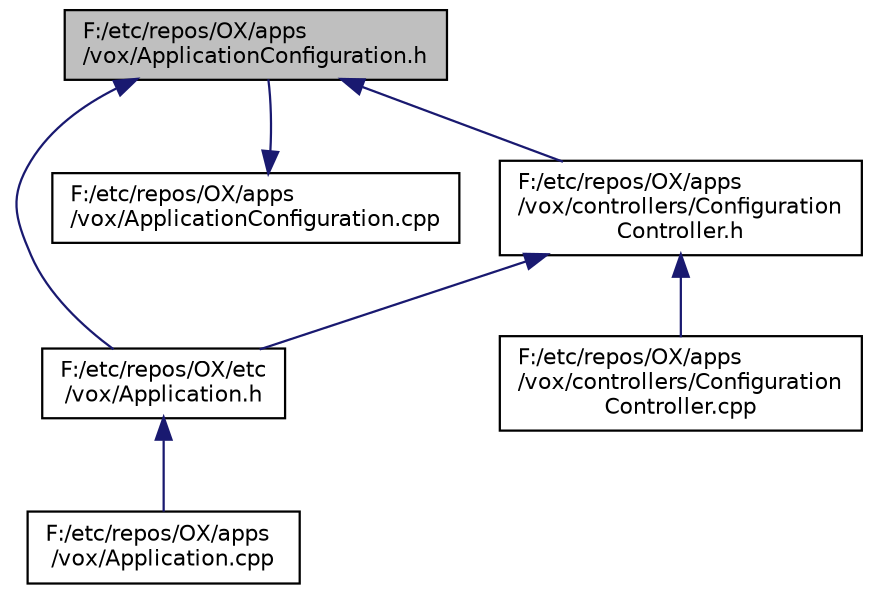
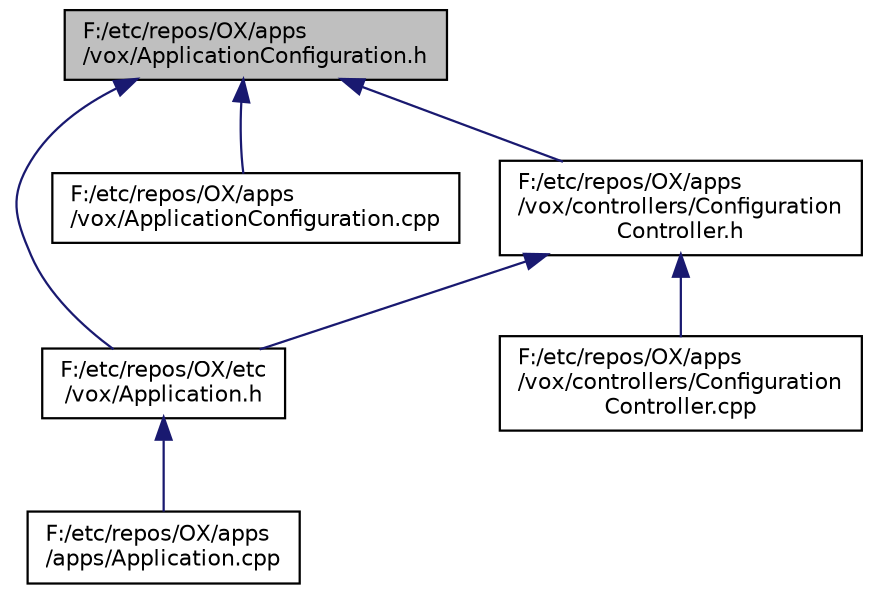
(271, 115) -> (241, 138)
(164, 548) -> (164, 548)
